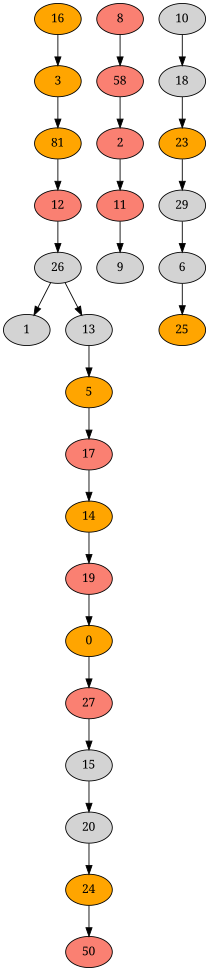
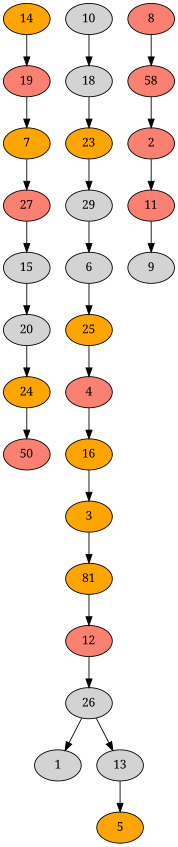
none -> (89, 392)
(89, 454) -> none
(89, 641) -> (27, 143)
